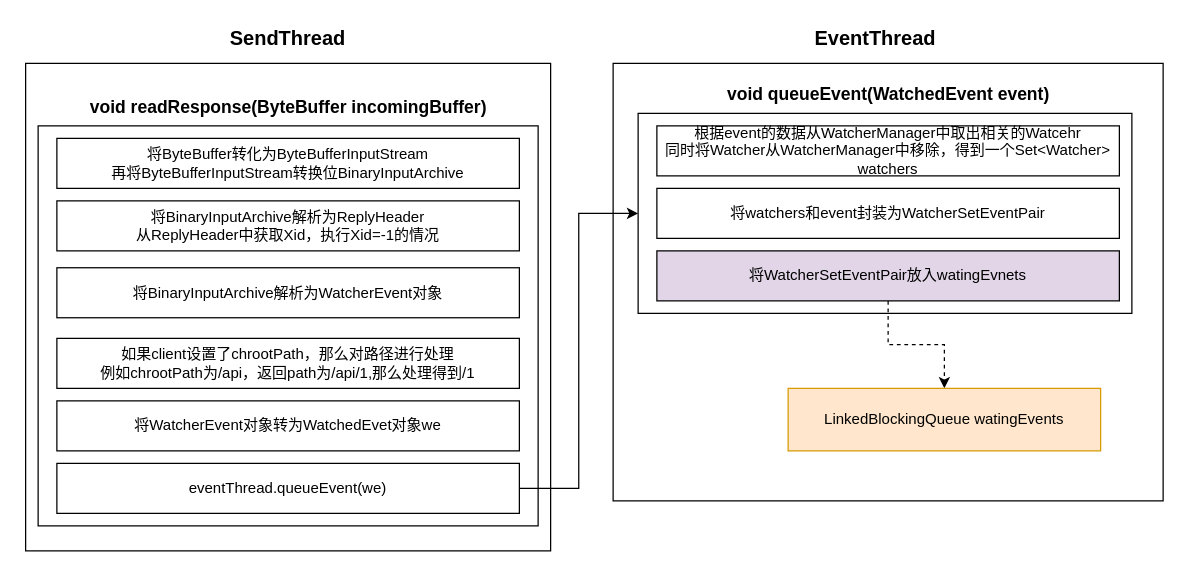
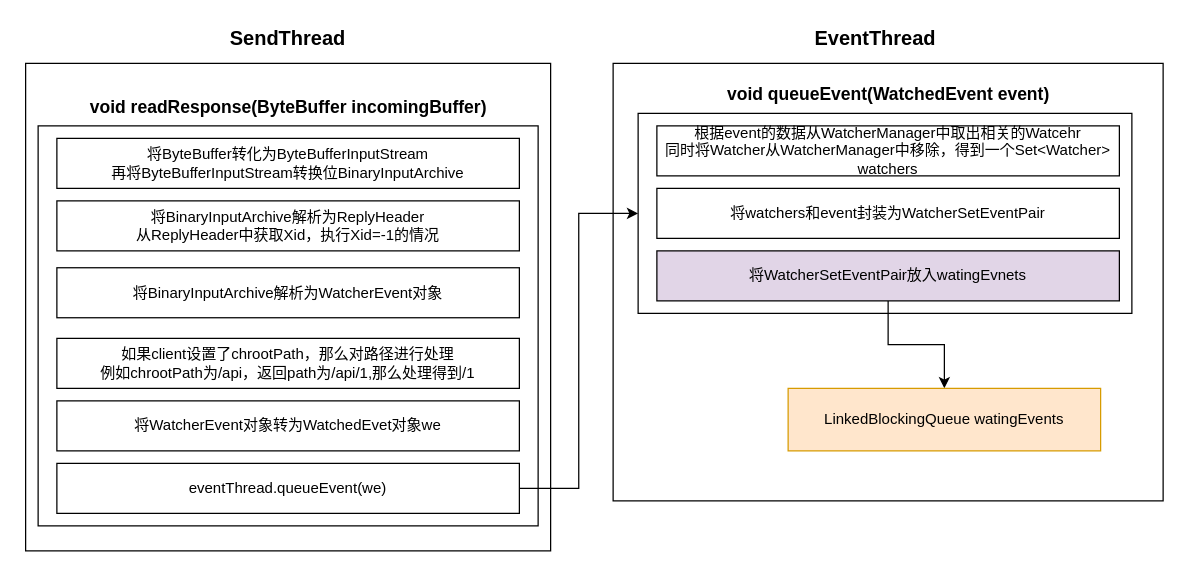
(913, 344) -> (913, 344)
